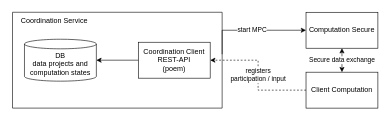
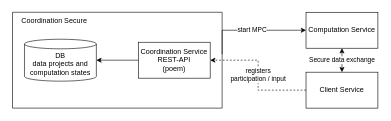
(54, 21) -> (54, 21)
(342, 30) -> (342, 30)
(174, 60) -> (174, 60)
(342, 90) -> (342, 90)
